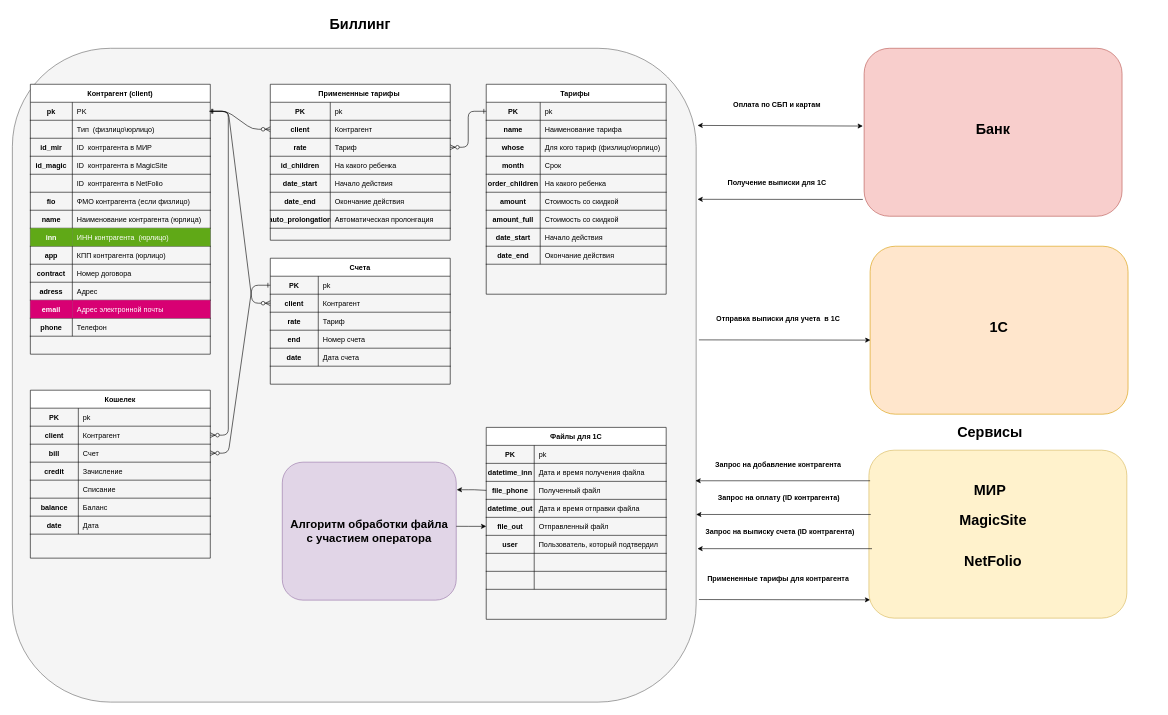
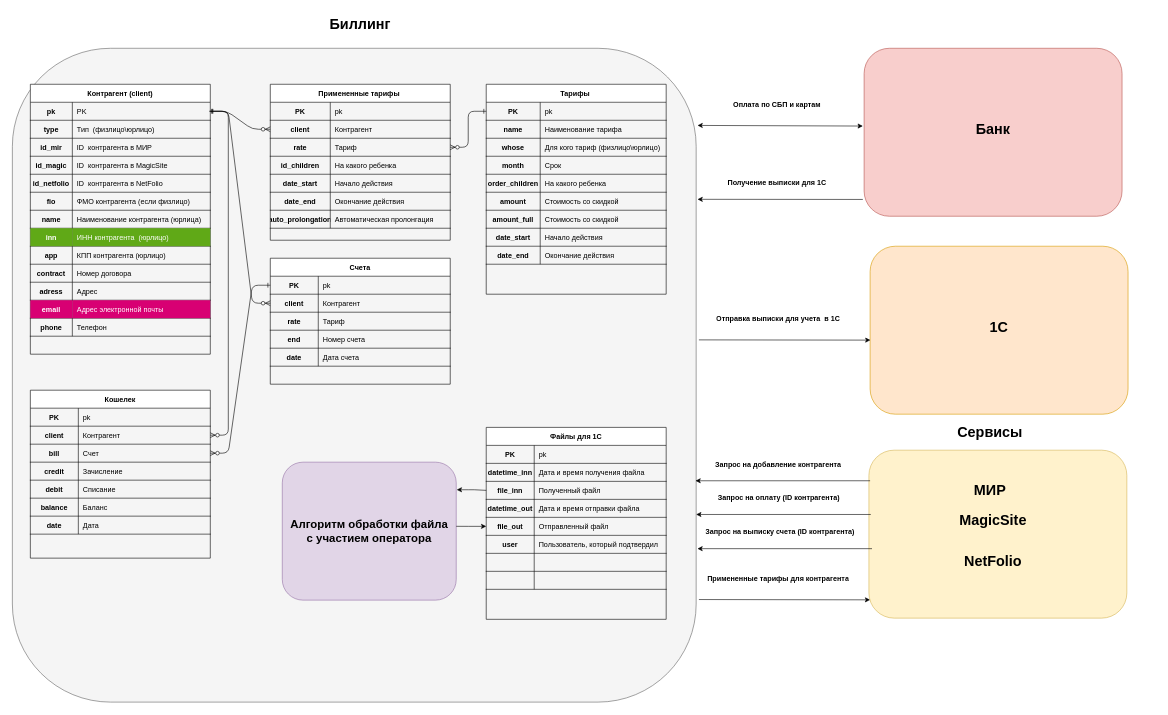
none -> (51, 129)
none -> (51, 183)
none -> (54, 489)
(510, 491) -> (510, 491)
